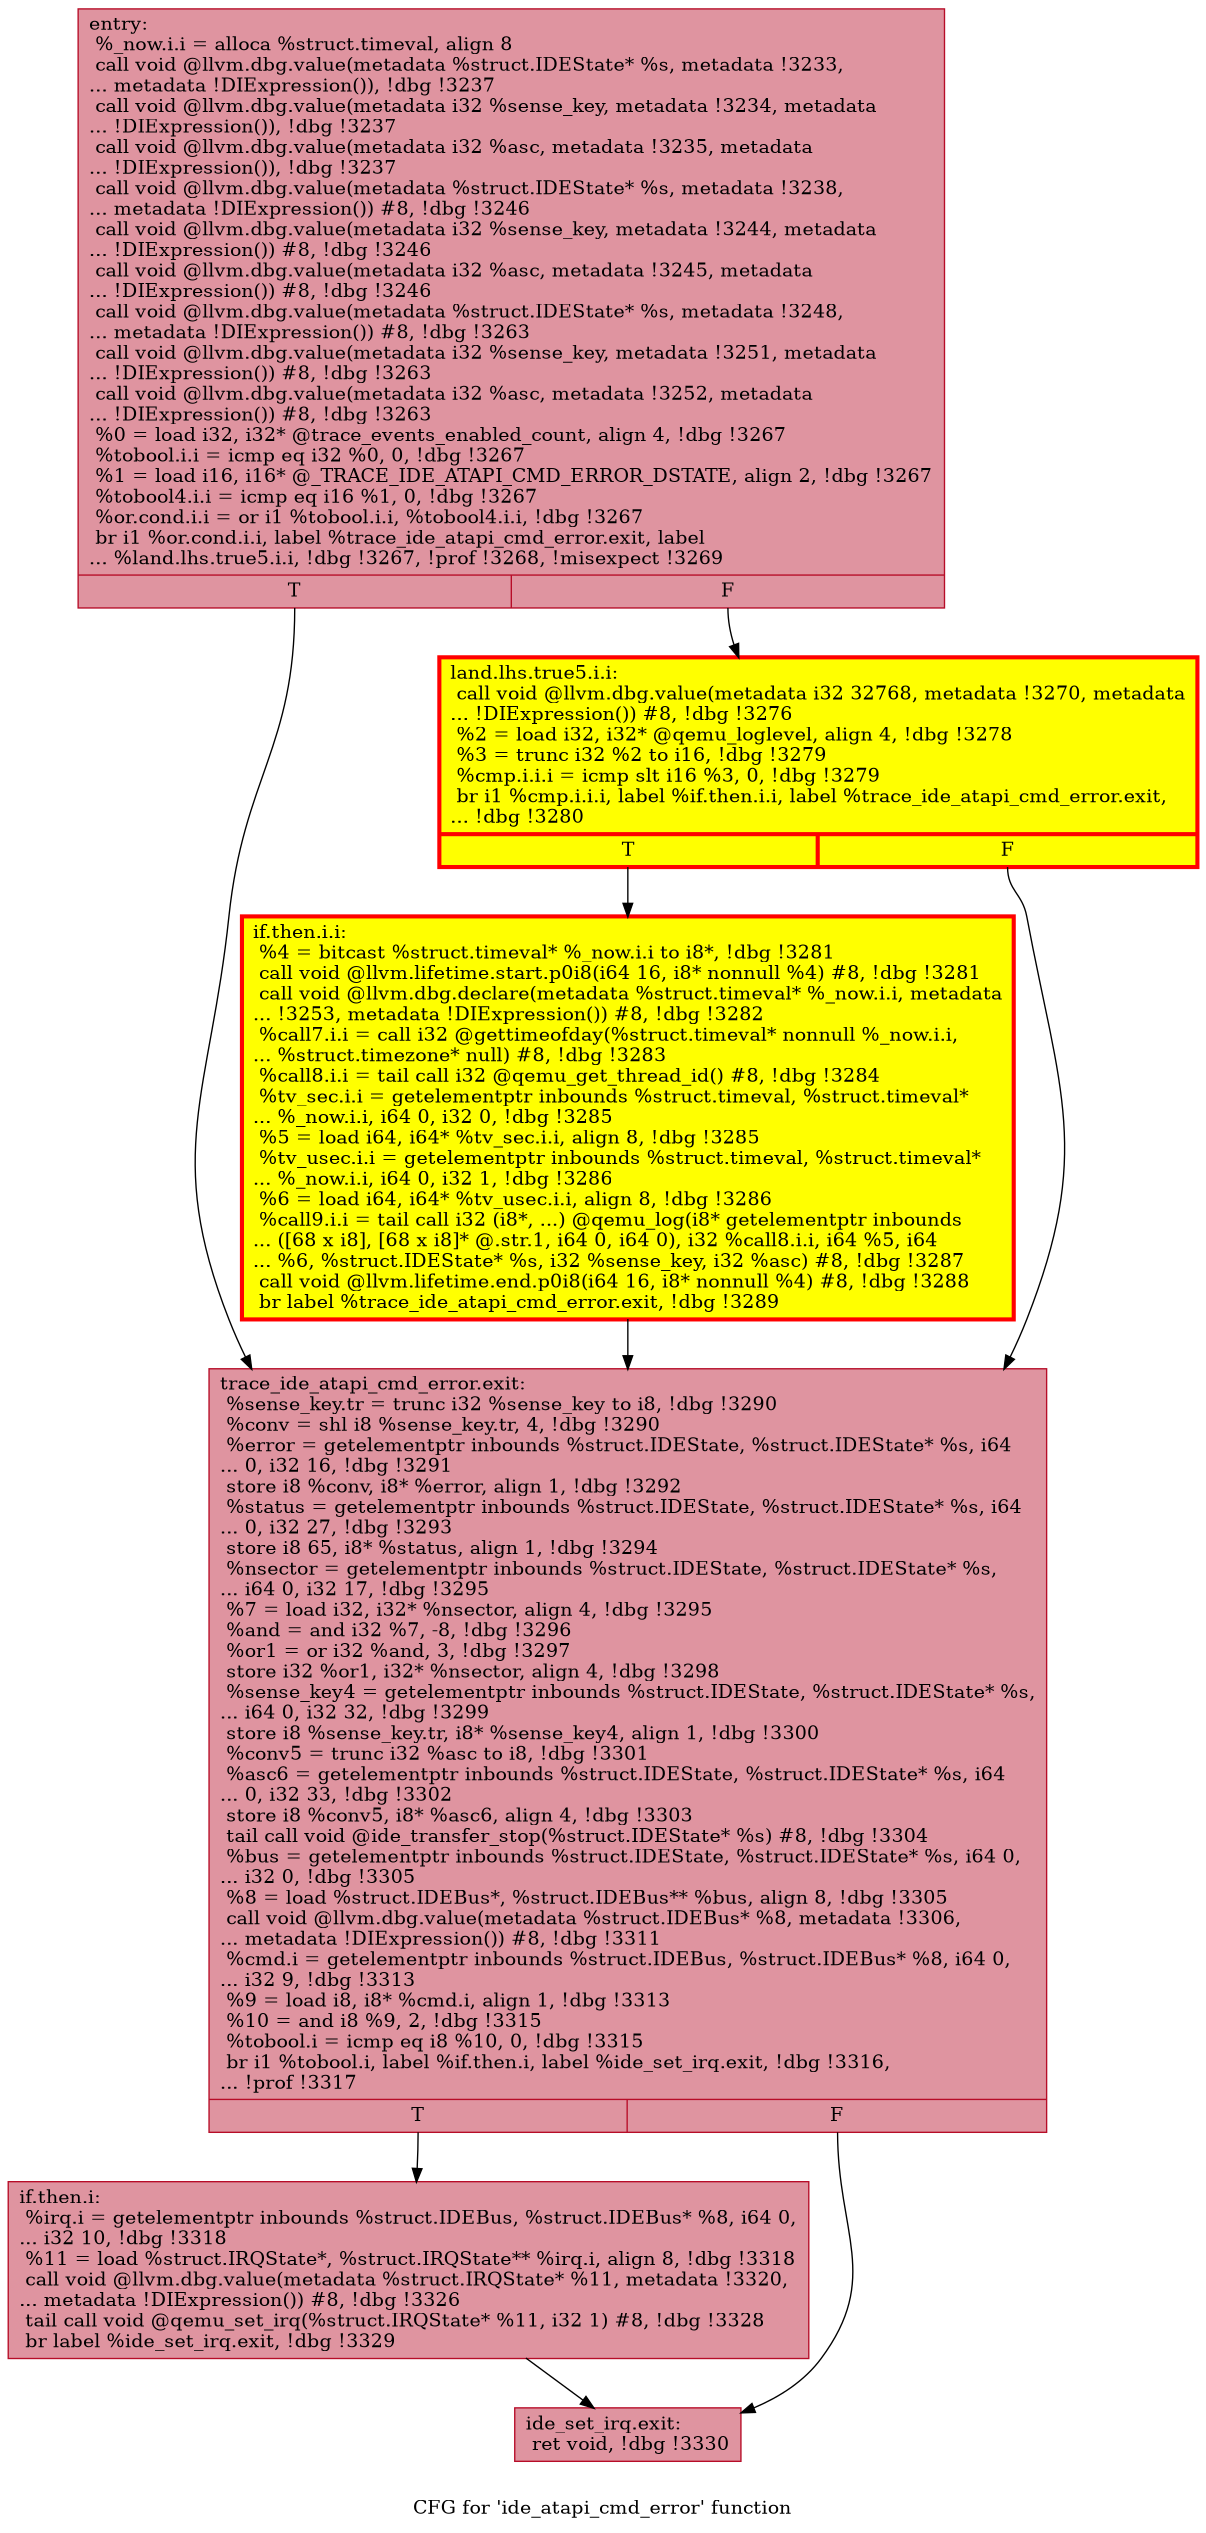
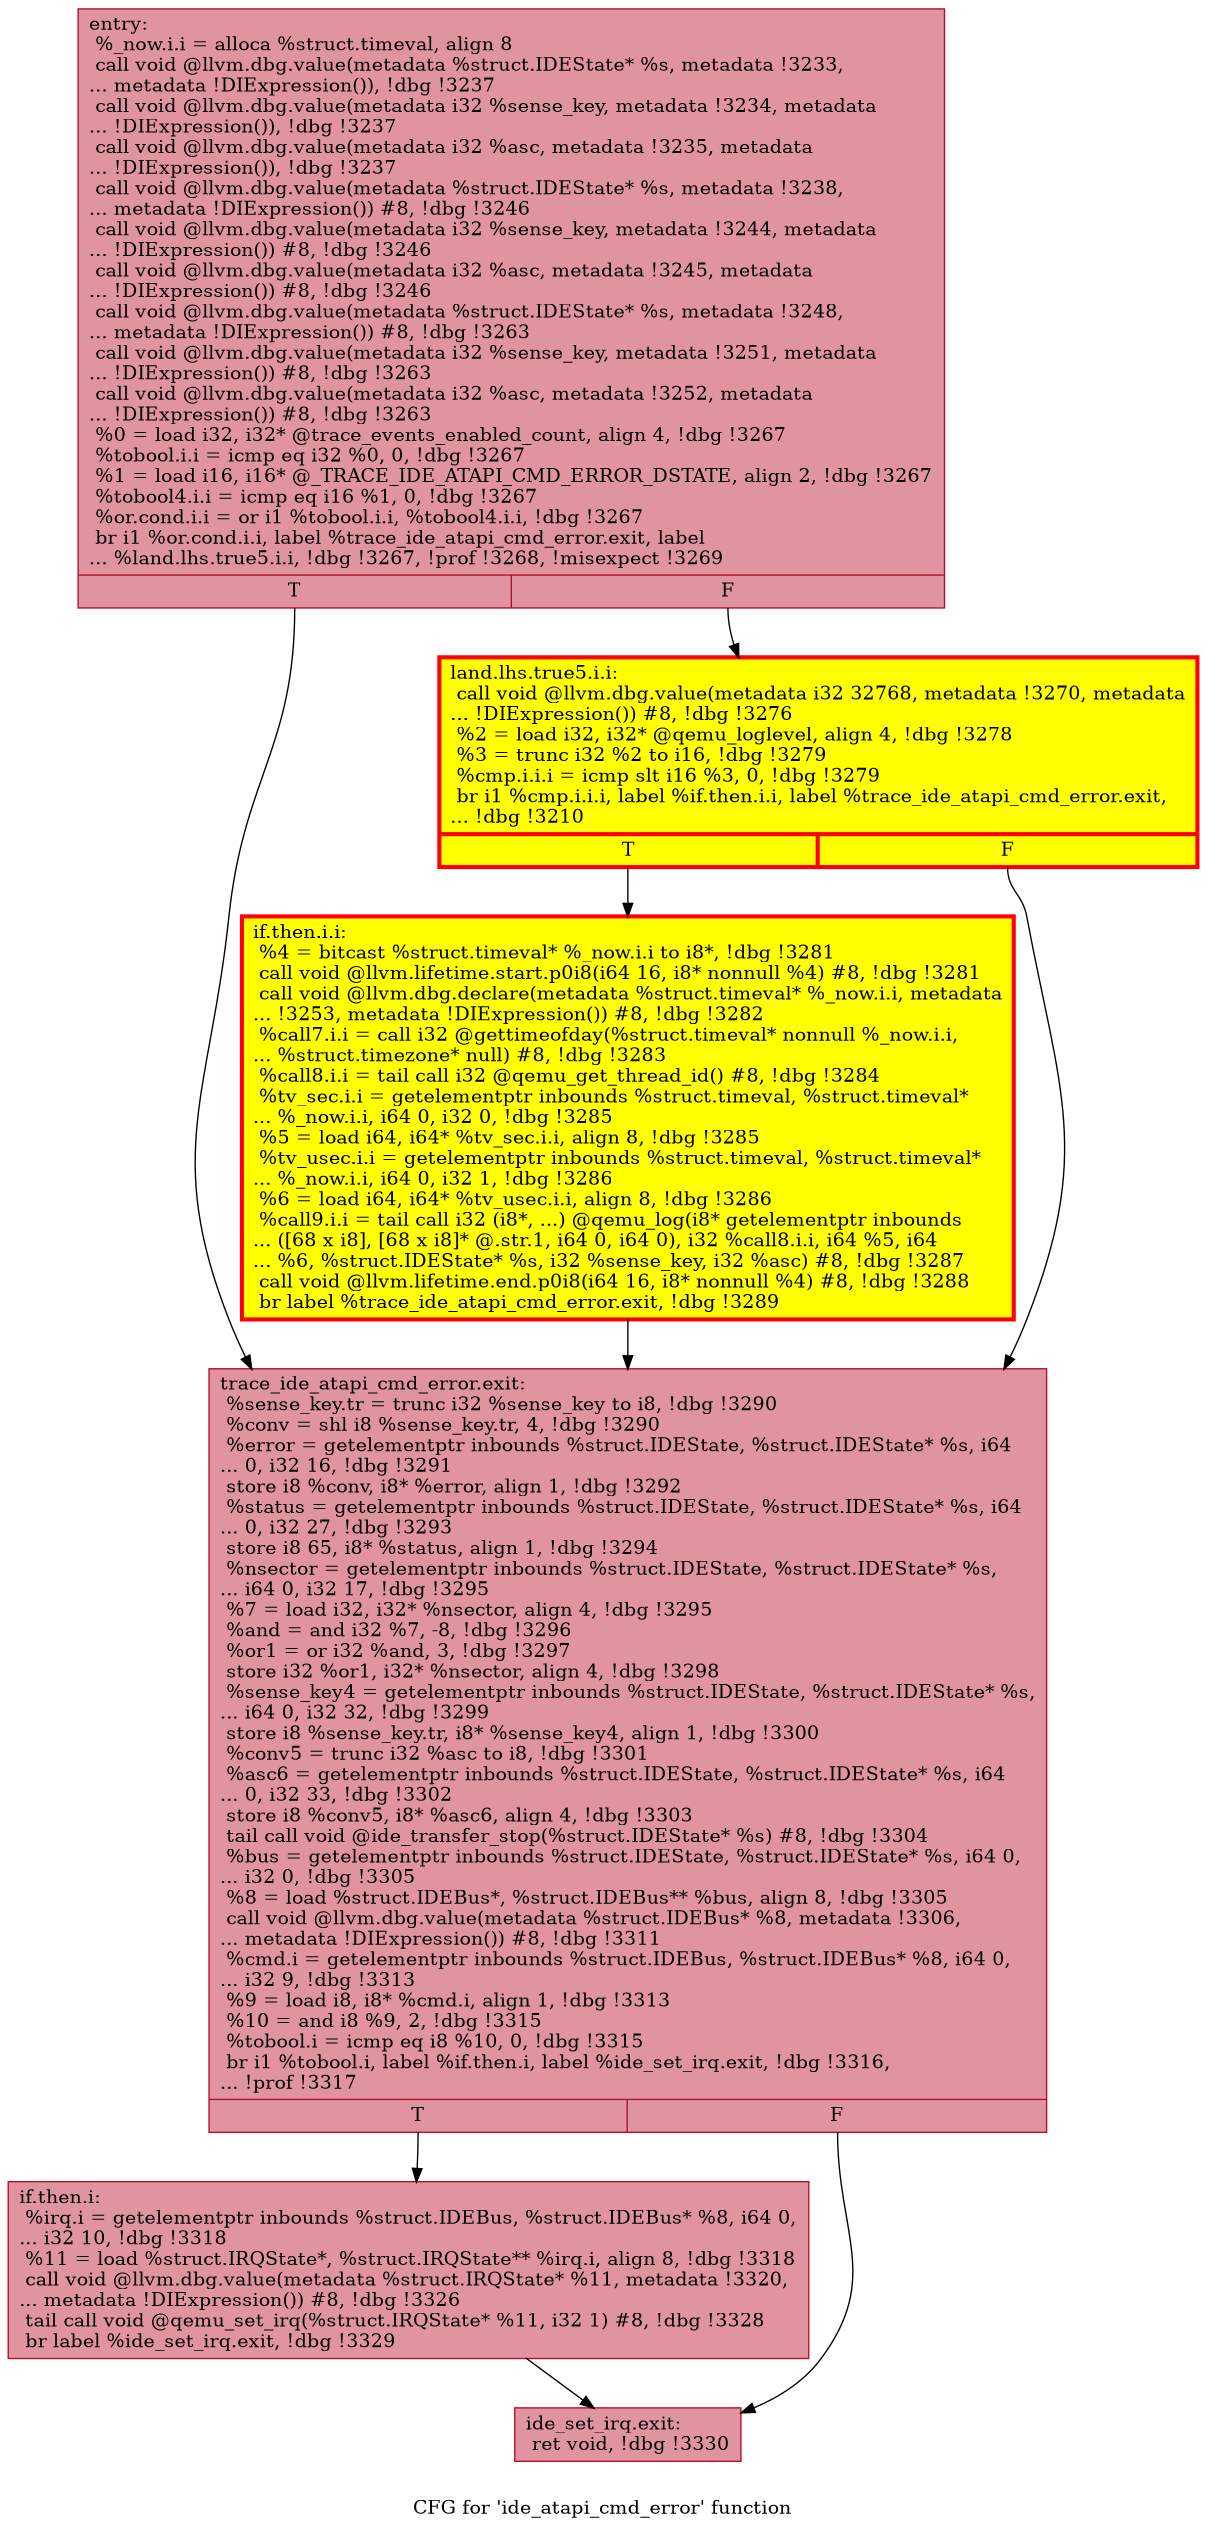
(517, 817) -> (517, 817)
